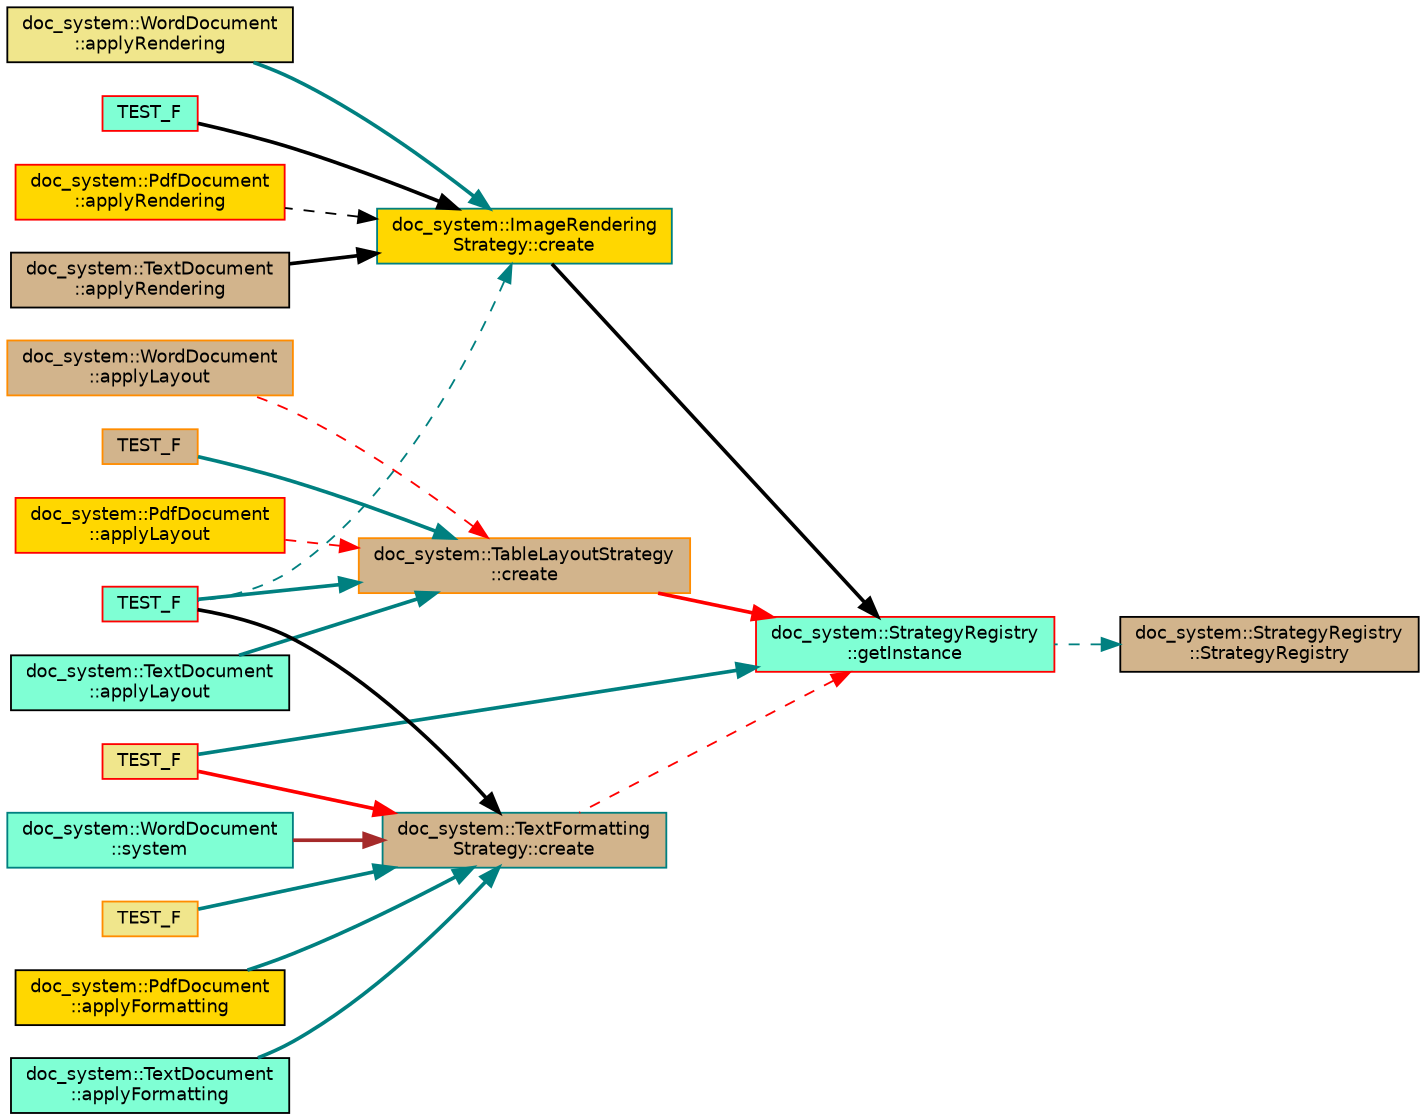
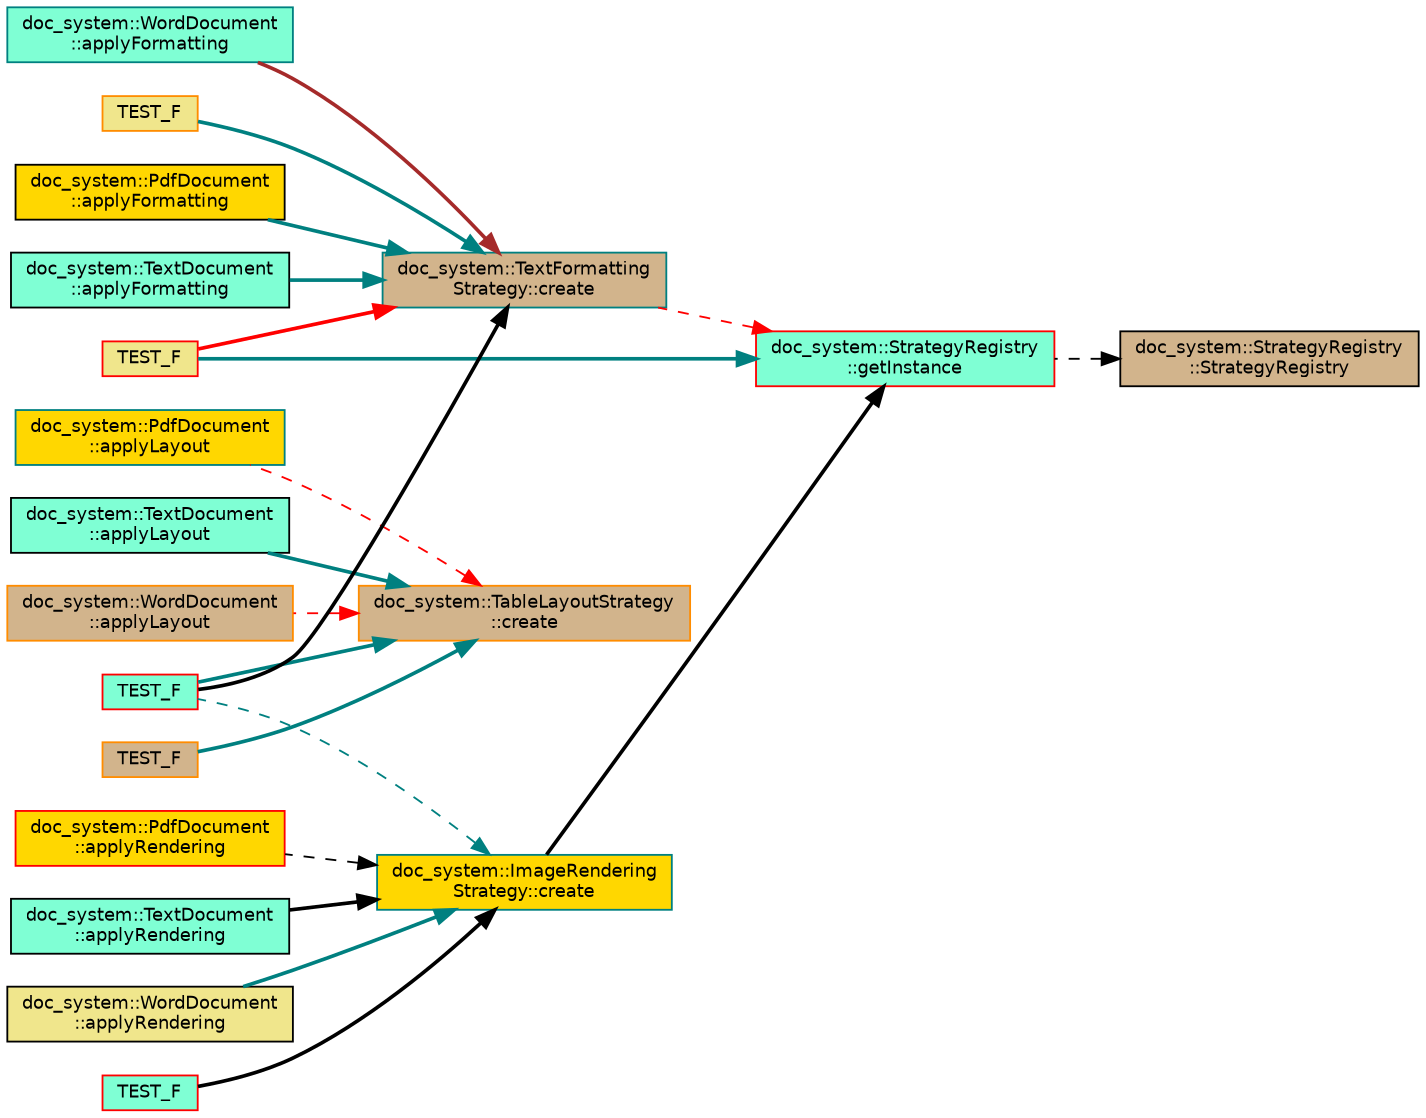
(150, 280) -> (150, 926)
(150, 525) -> (150, 438)
(706, 603) -> none
(1078, 644) -> (1078, 359)
(150, 840) -> (150, 35)
